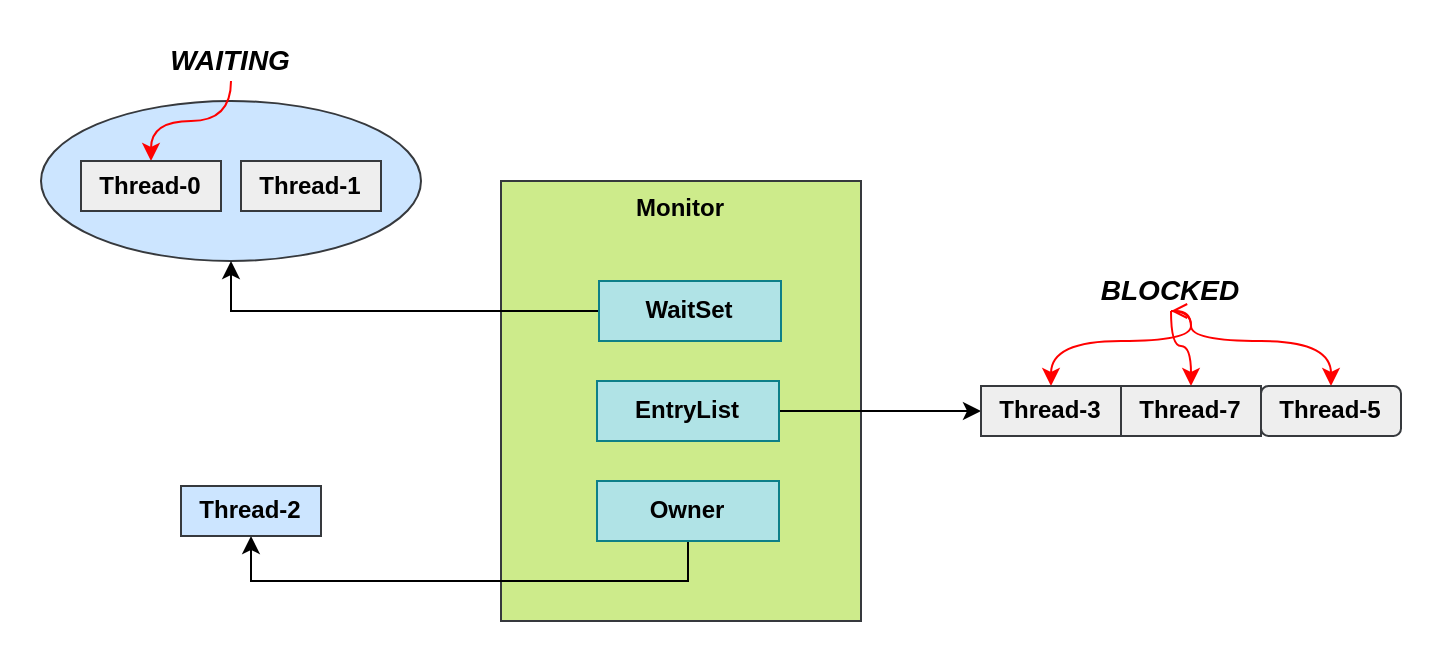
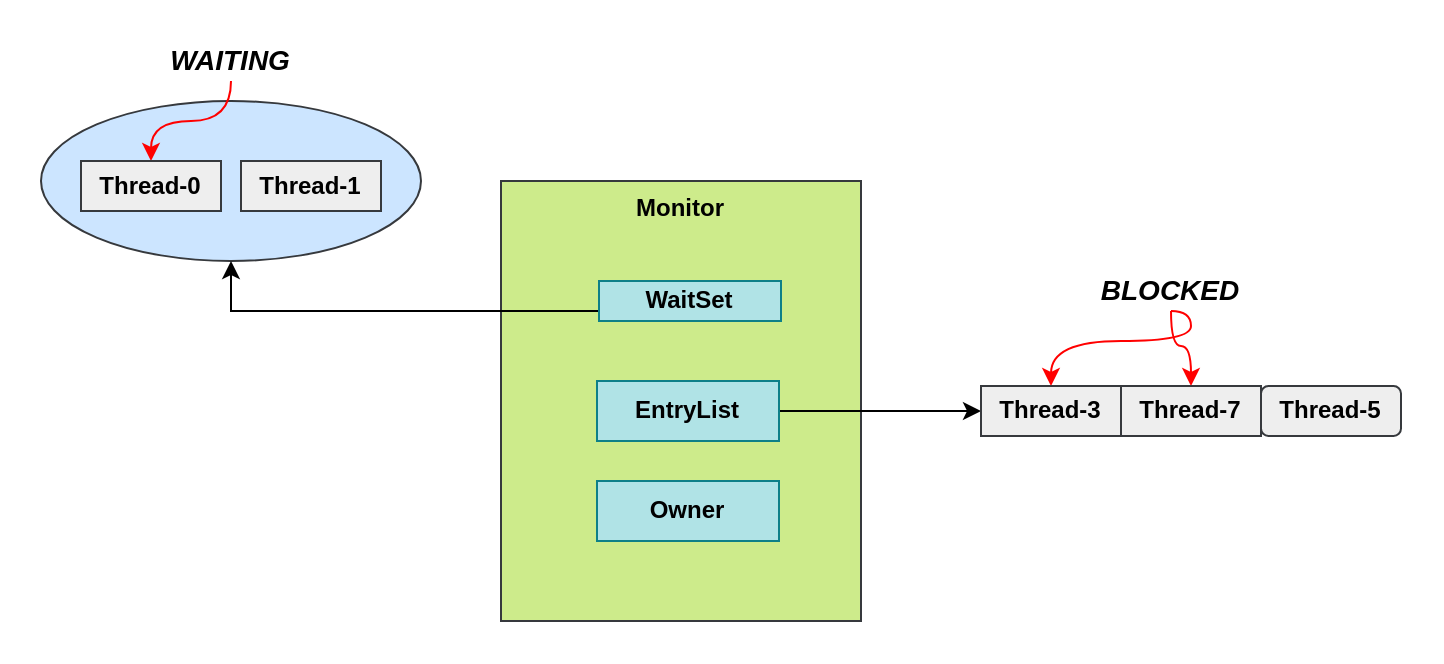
(690, 311) -> (690, 301)
(1189, 331) -> (1189, 331)
(1266, 341) -> none
(251, 511) -> none
(474, 581) -> none
